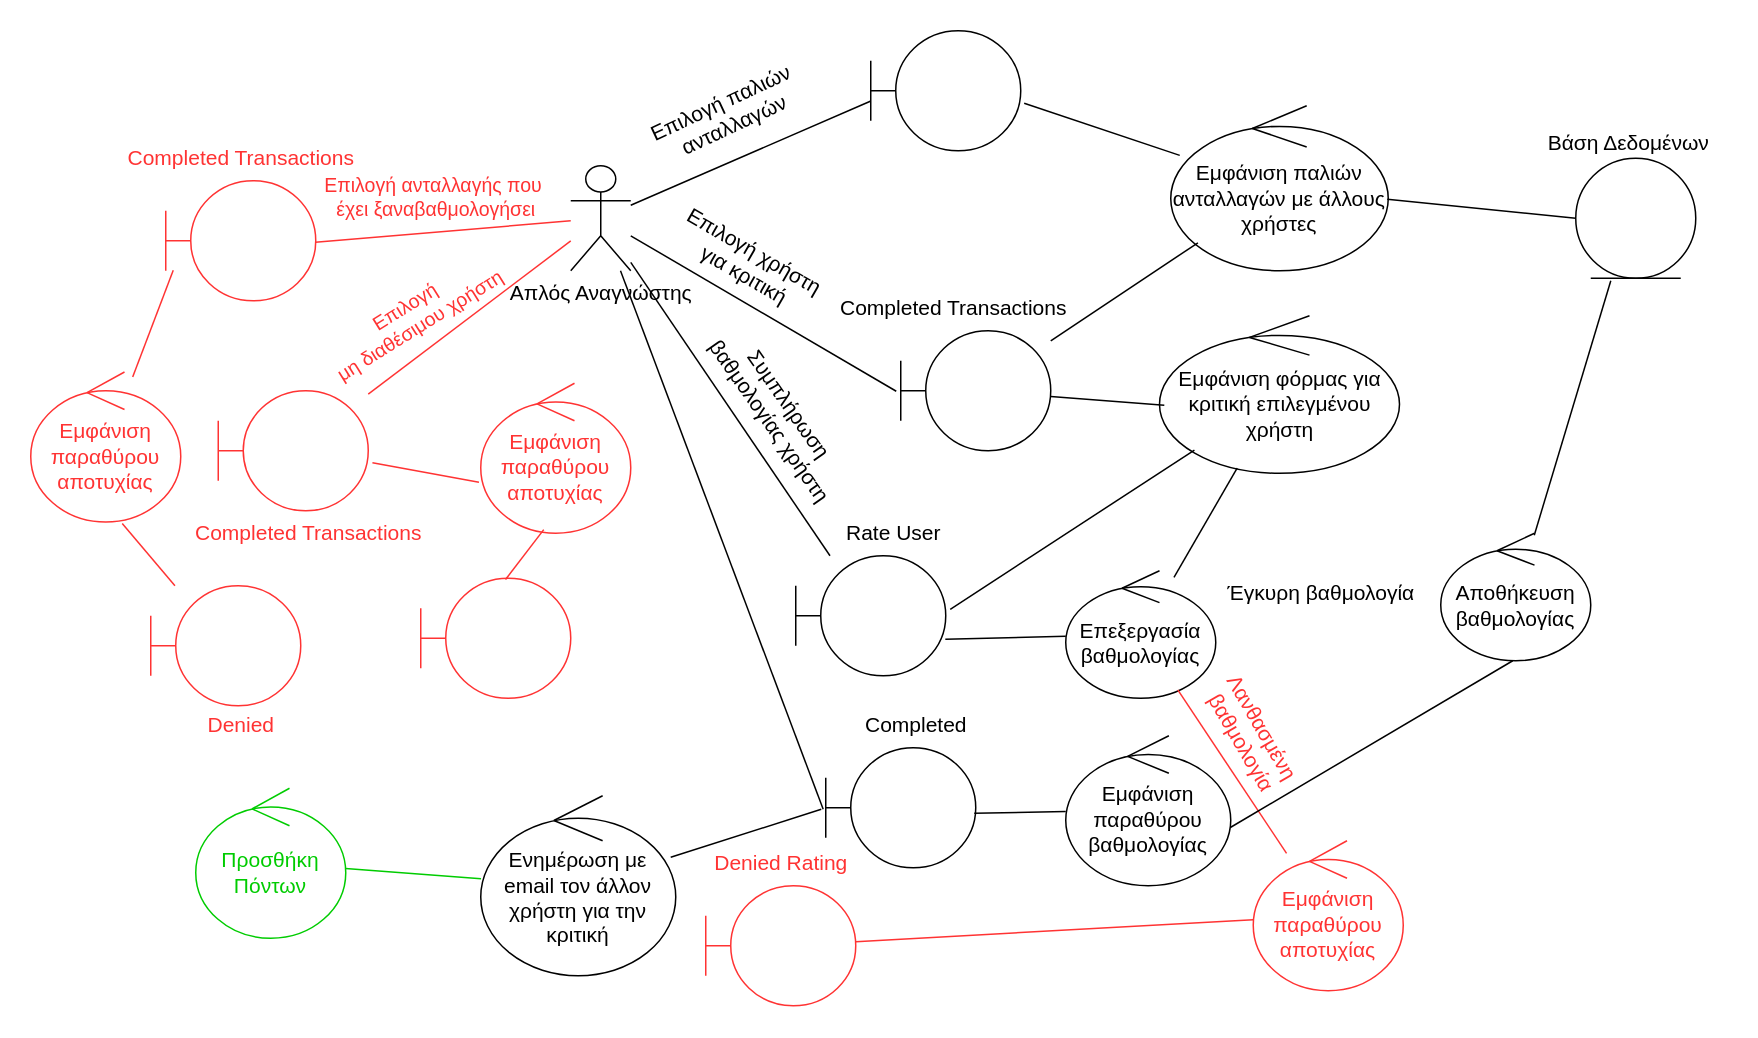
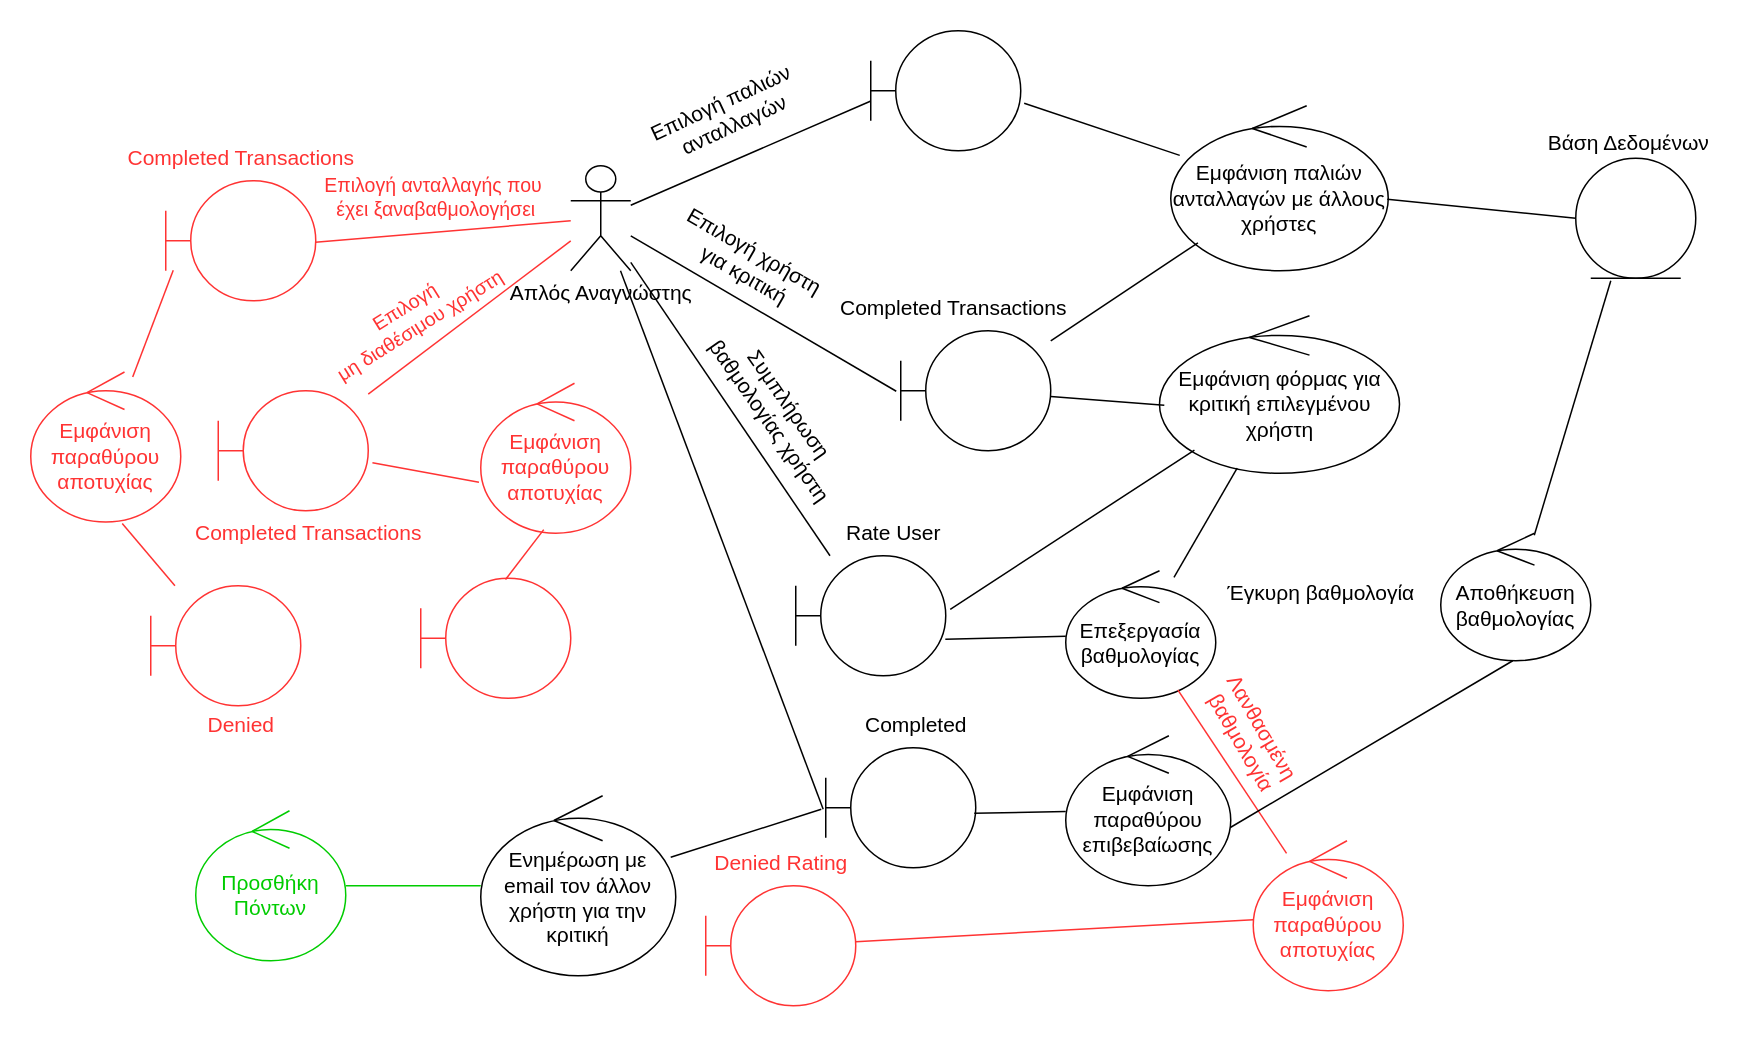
(1148, 820) -> (1148, 820)
(271, 863) -> (271, 886)
